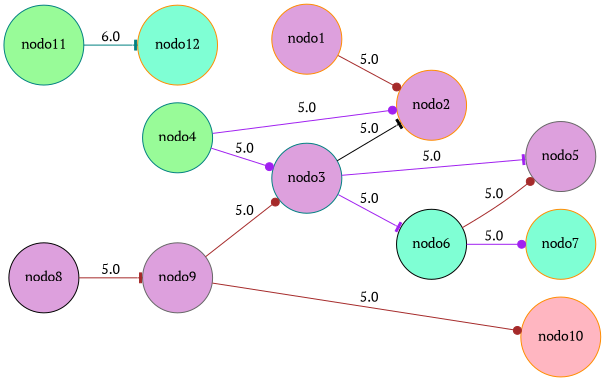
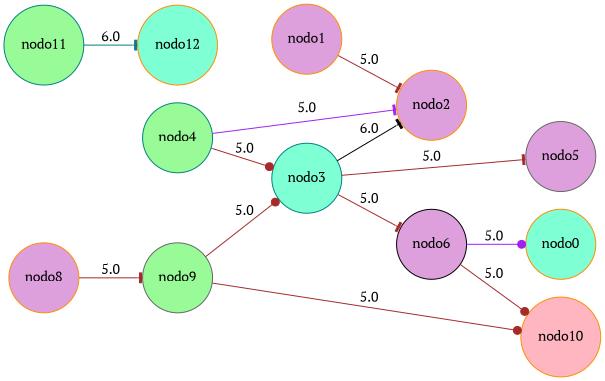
(367, 71) -> (367, 71)
(302, 122) -> (302, 122)
(369, 129) -> (369, 129)
(238, 157) -> (238, 157)
(431, 168) -> (431, 168)
(307, 178) -> (307, 178)
(496, 207) -> (491, 287)
(367, 210) -> (367, 210)
(432, 244) -> (432, 244)
(561, 244) -> (561, 244)
(44, 278) -> (44, 278)
(178, 278) -> (178, 278)
